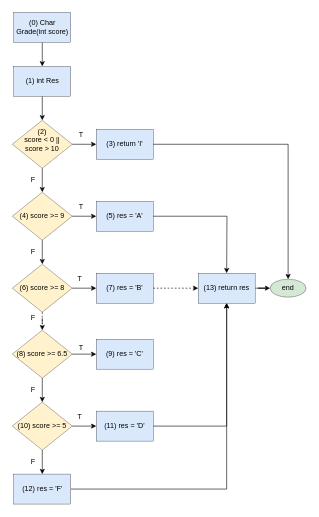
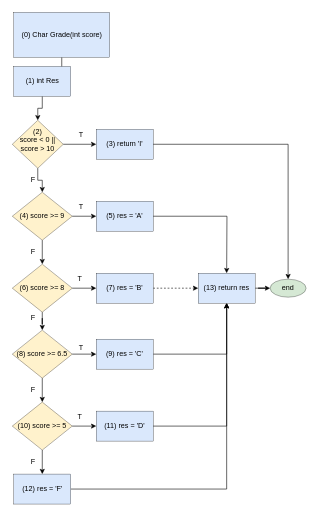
(42, 27) -> (62, 35)
(42, 144) -> (38, 144)
(42, 323) -> (42, 323)
none -> (189, 354)
